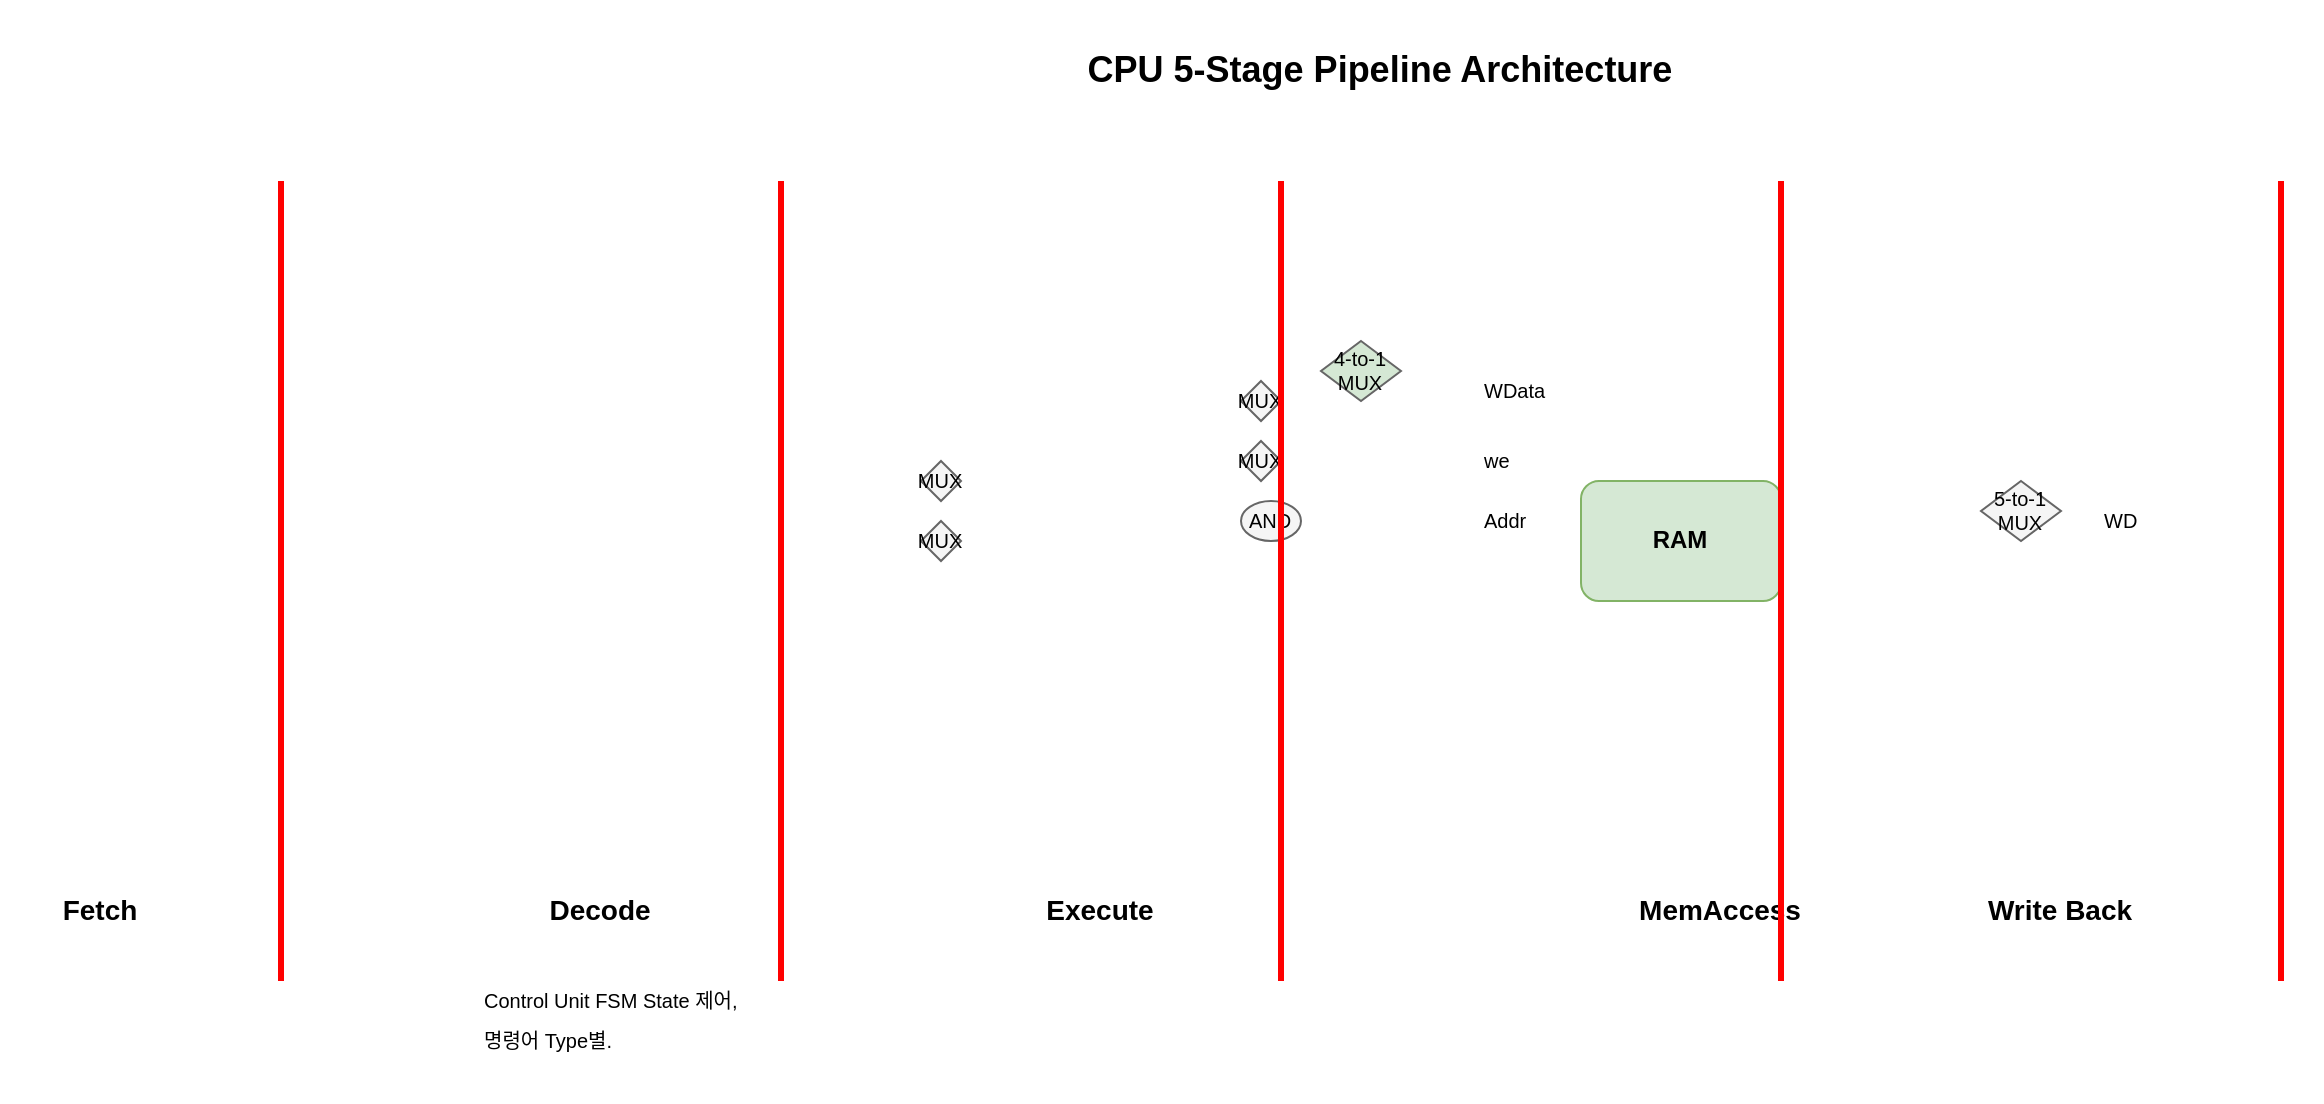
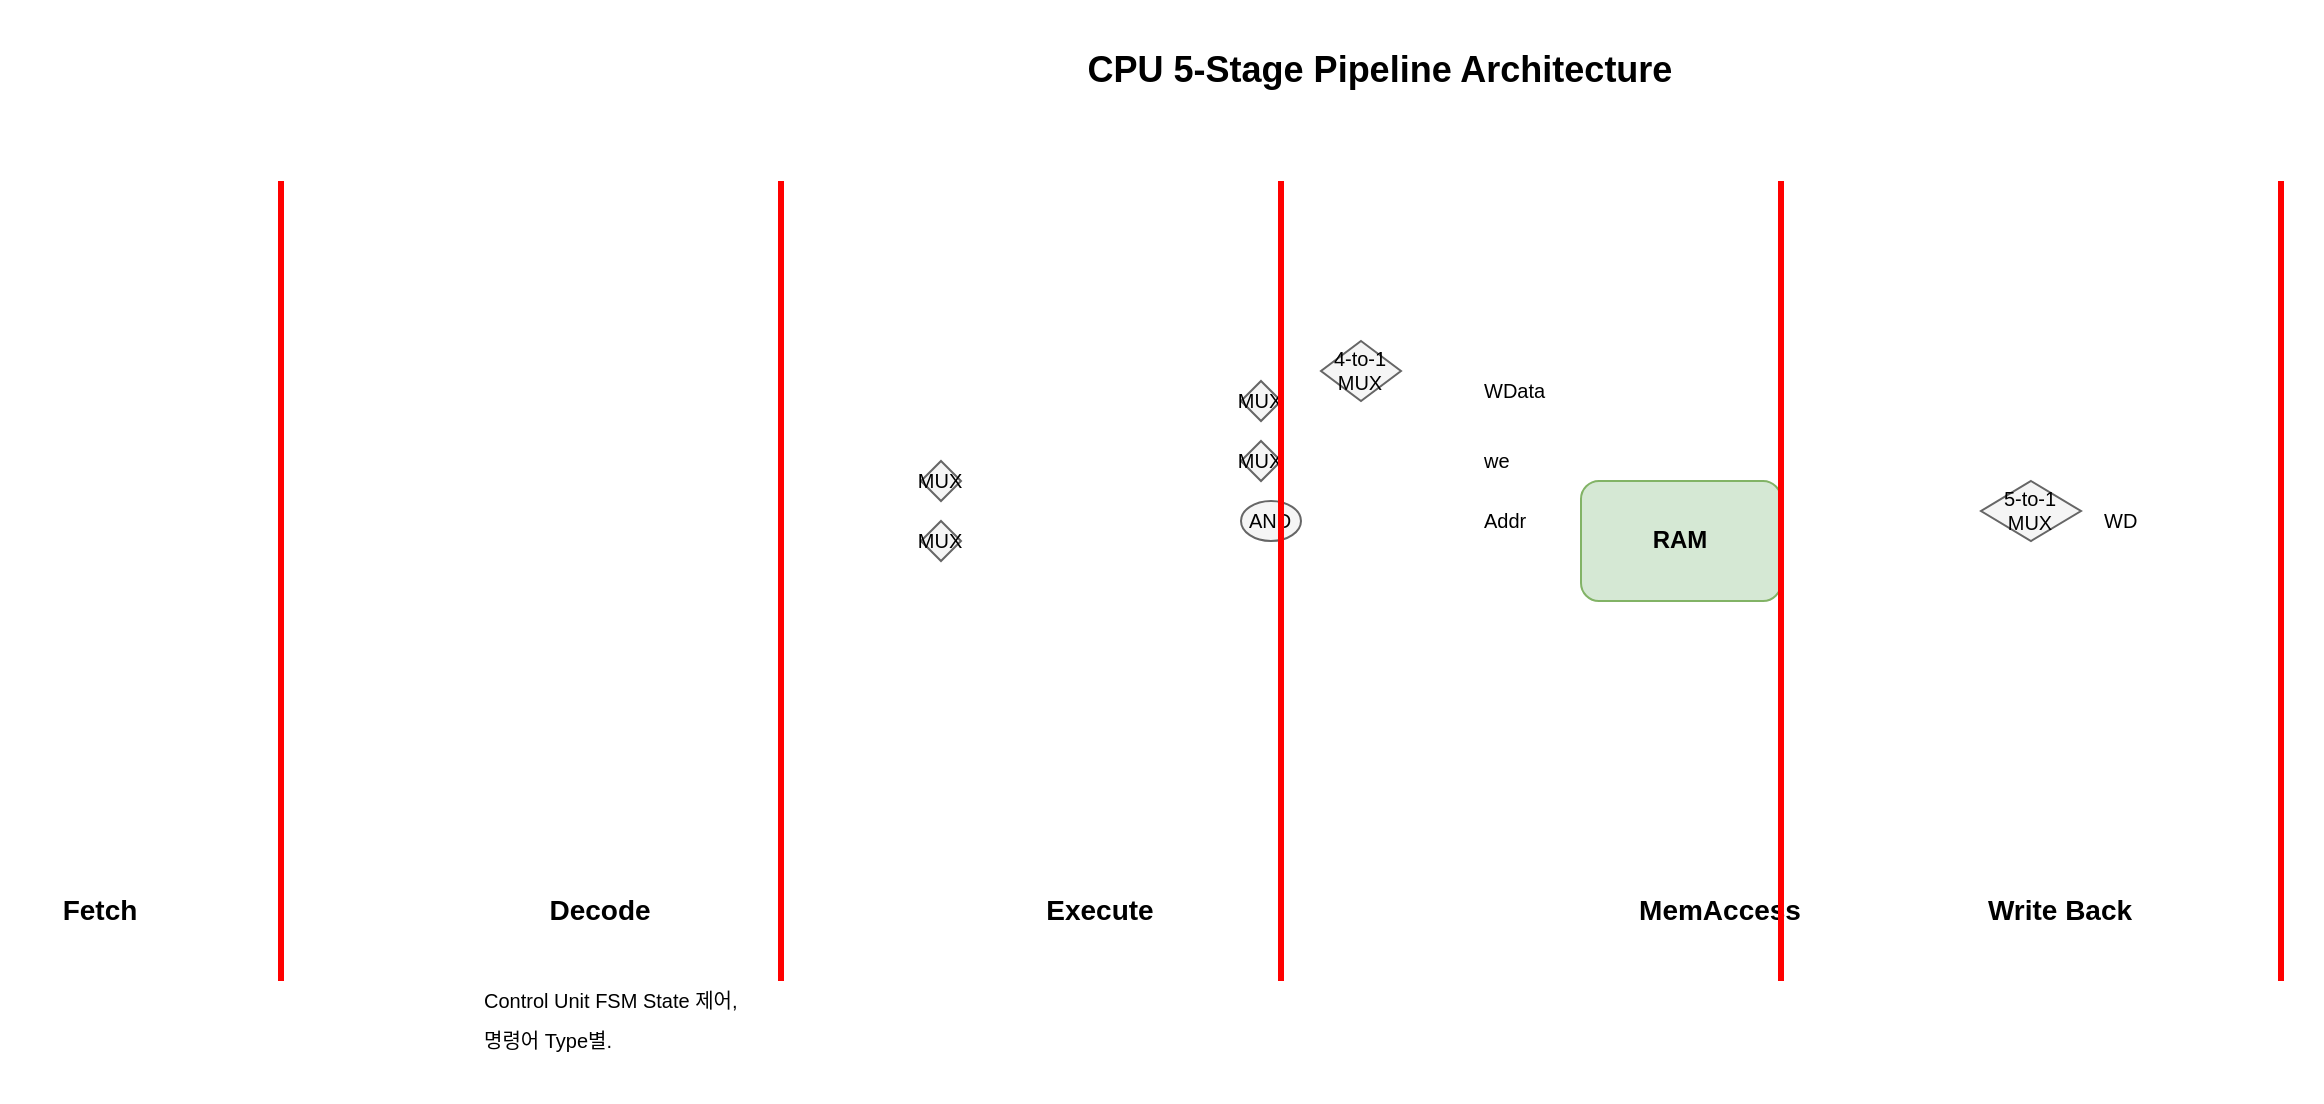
(1361, 371) -> (1361, 371)
(2021, 511) -> (2031, 511)
